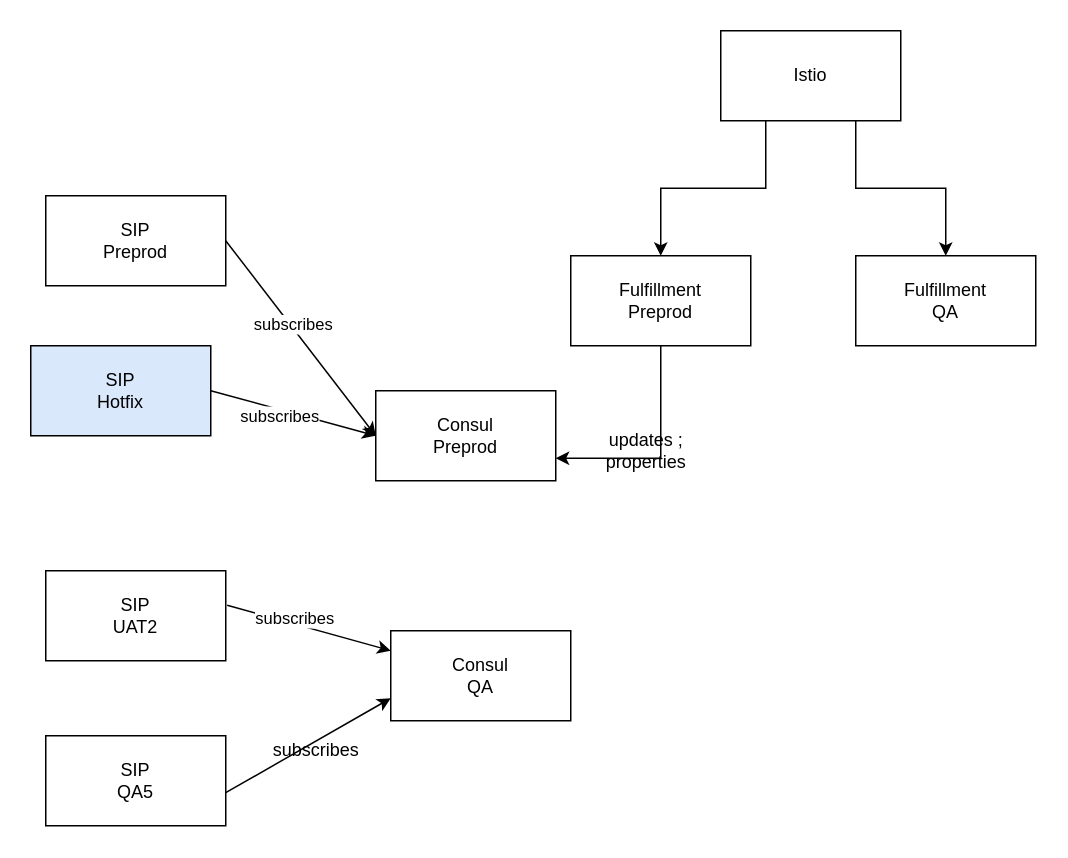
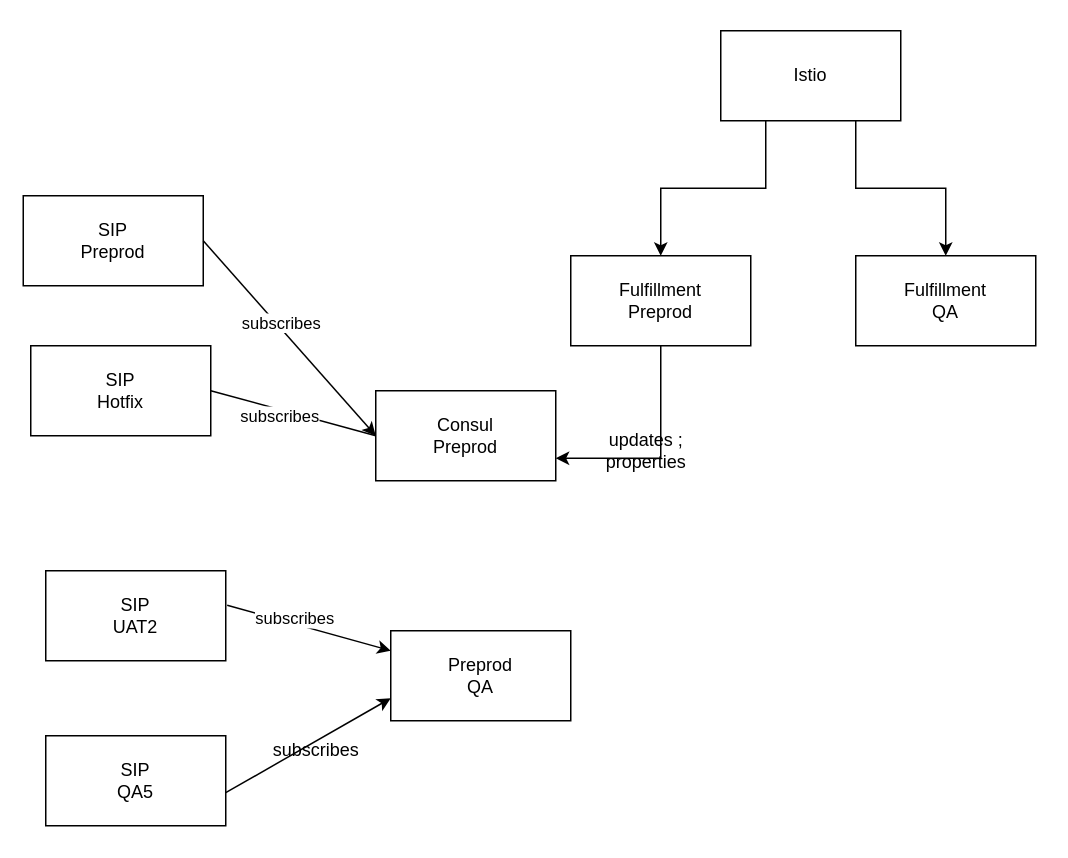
(136, 241) -> (113, 241)
(121, 391) -> (121, 391)
(364, 432) -> (367, 433)
(481, 676) -> (481, 676)
